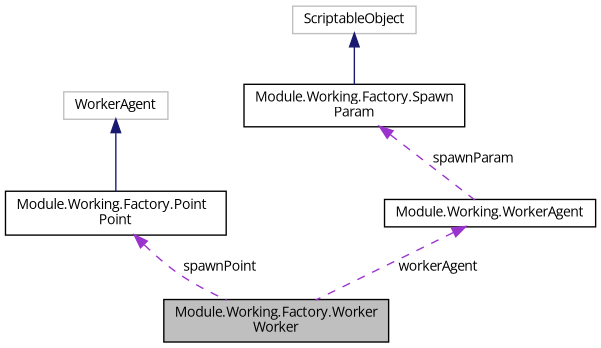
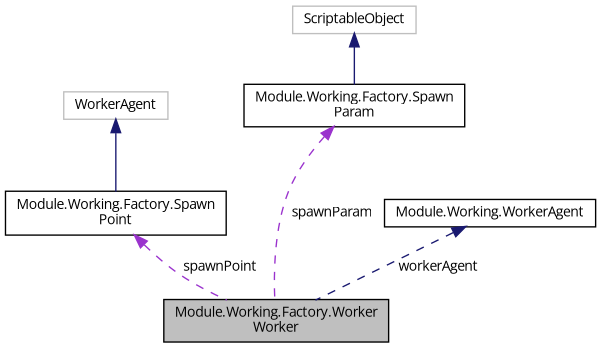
(433, 167) -> (282, 212)
(116, 213) -> (116, 213)
(384, 266) -> (384, 266)
